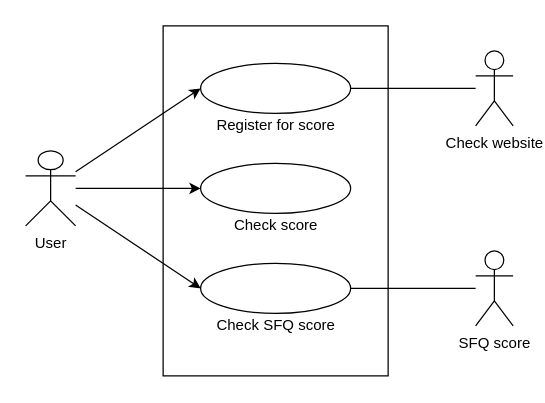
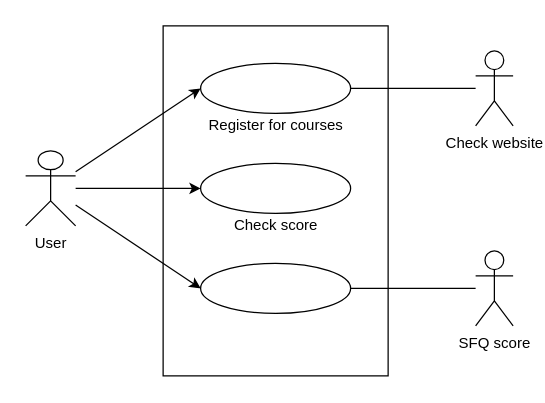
(276, 126) -> (276, 126)
(276, 326) -> none
